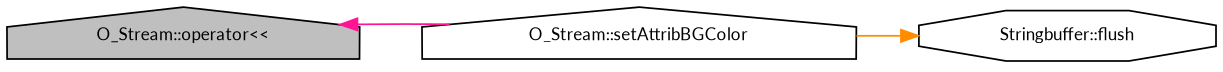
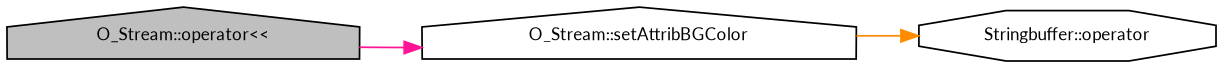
(404, 24) -> (382, 47)
(1067, 36) -> (1067, 36)
